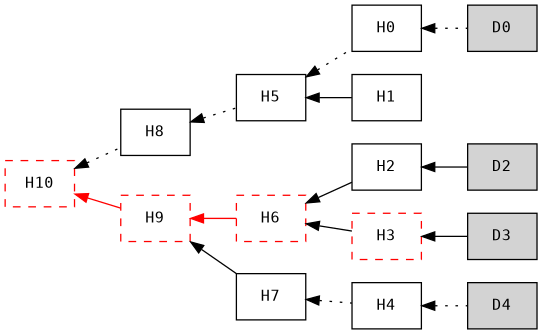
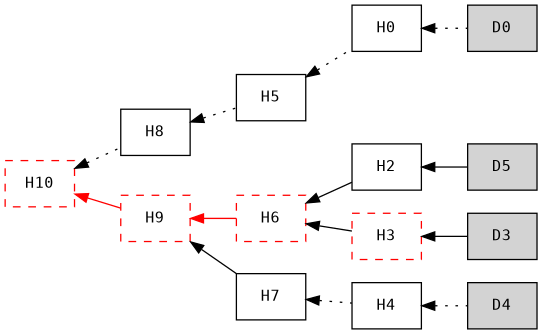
(387, 98) -> none
(502, 167) -> (502, 167)
